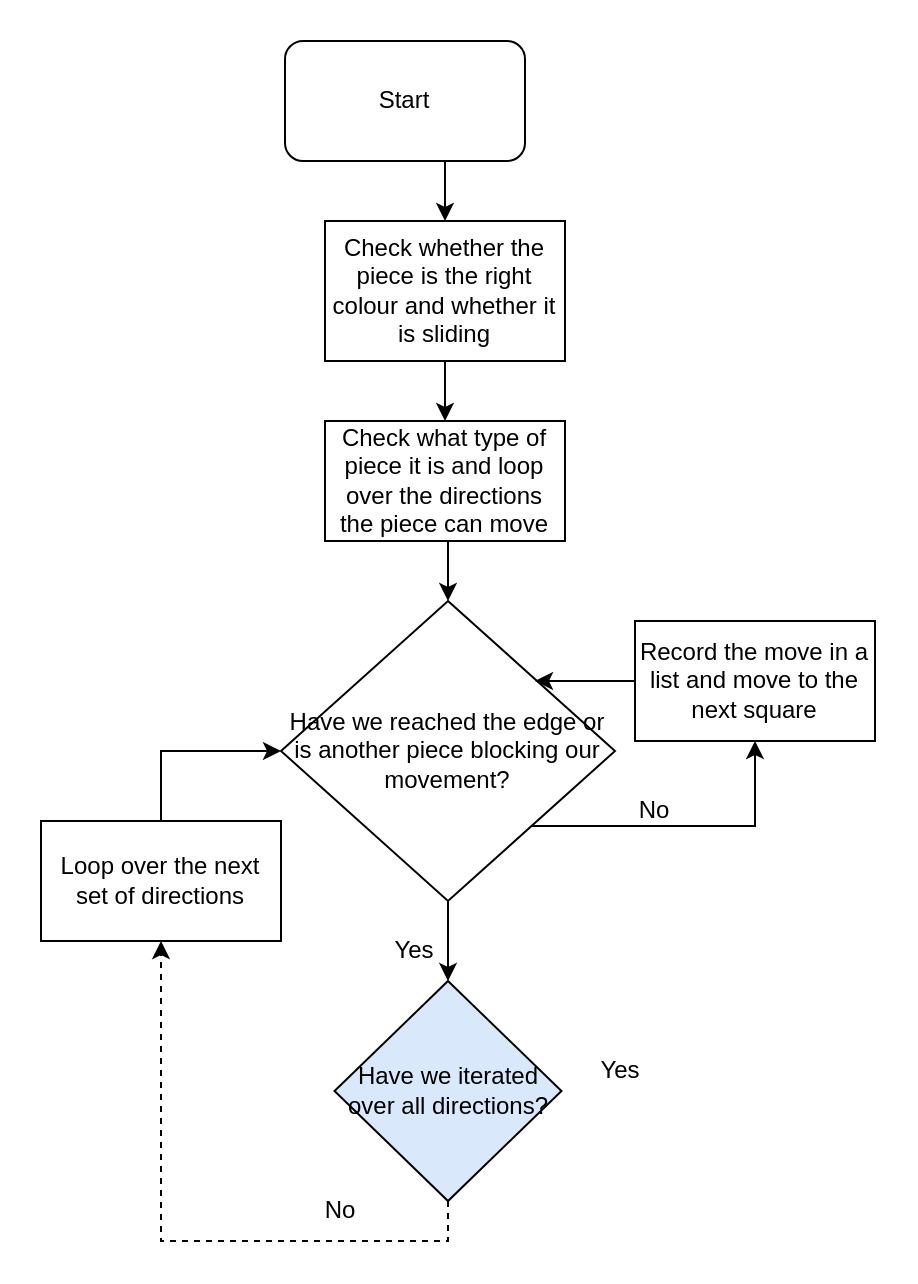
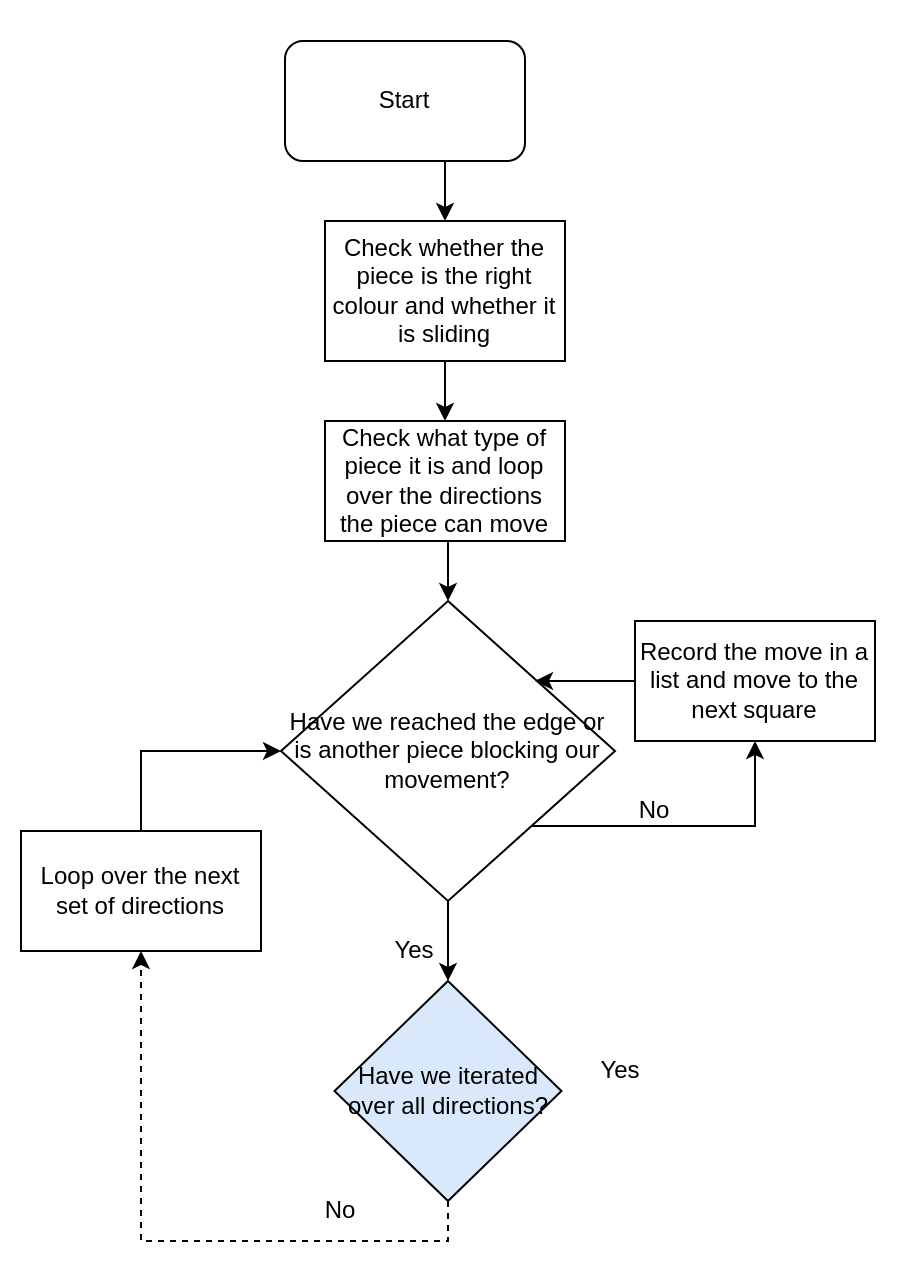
(161, 881) -> (141, 891)
